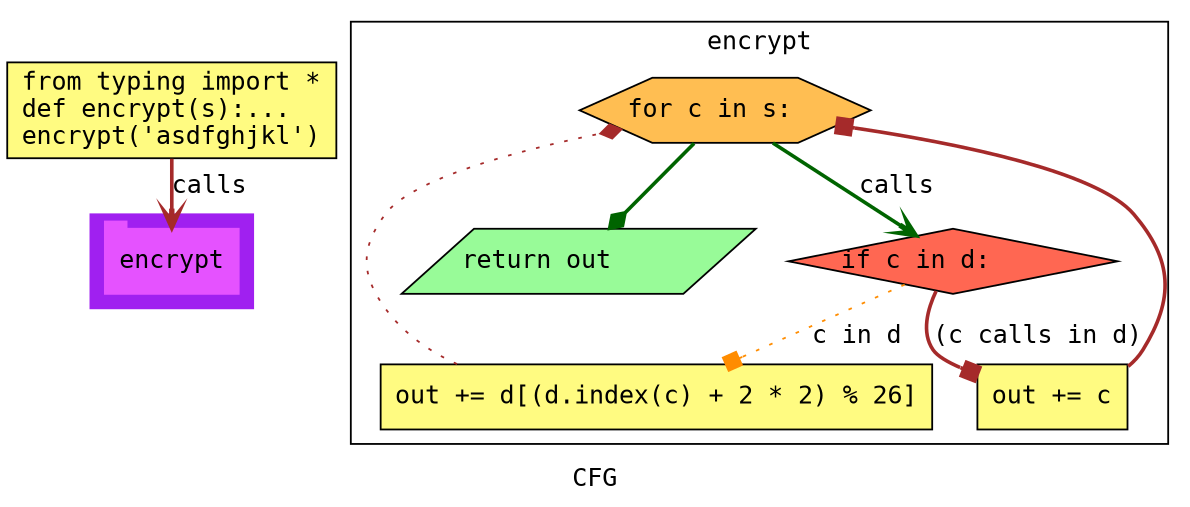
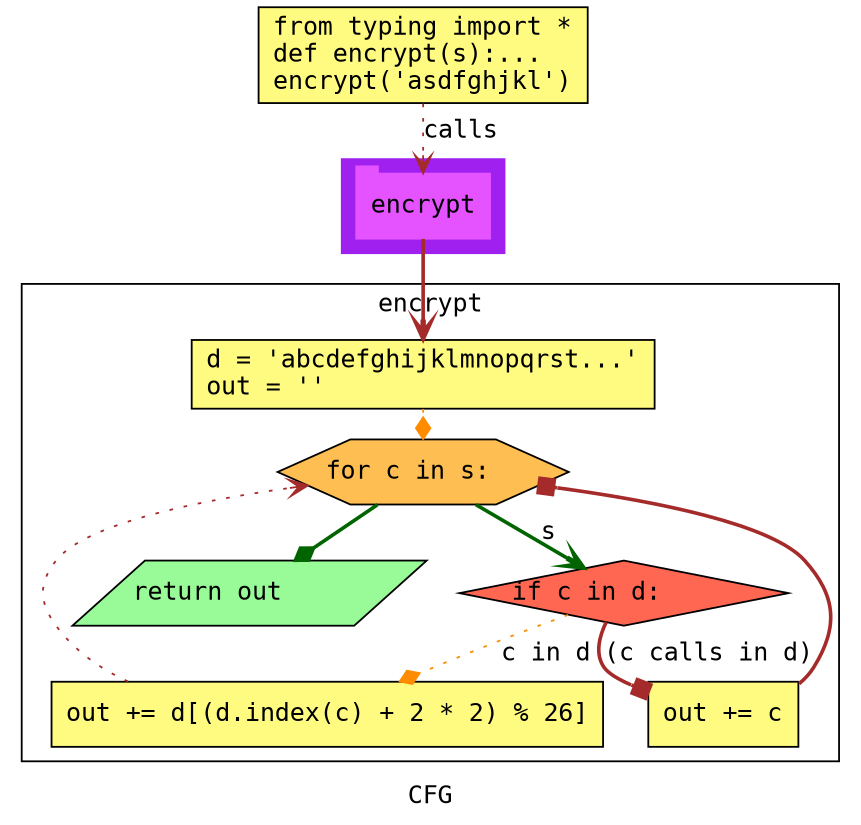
(172, 184) -> (423, 129)
(897, 186) -> (549, 533)
(399, 201) -> (90, 536)
(824, 321) -> (494, 643)
none -> (423, 374)
